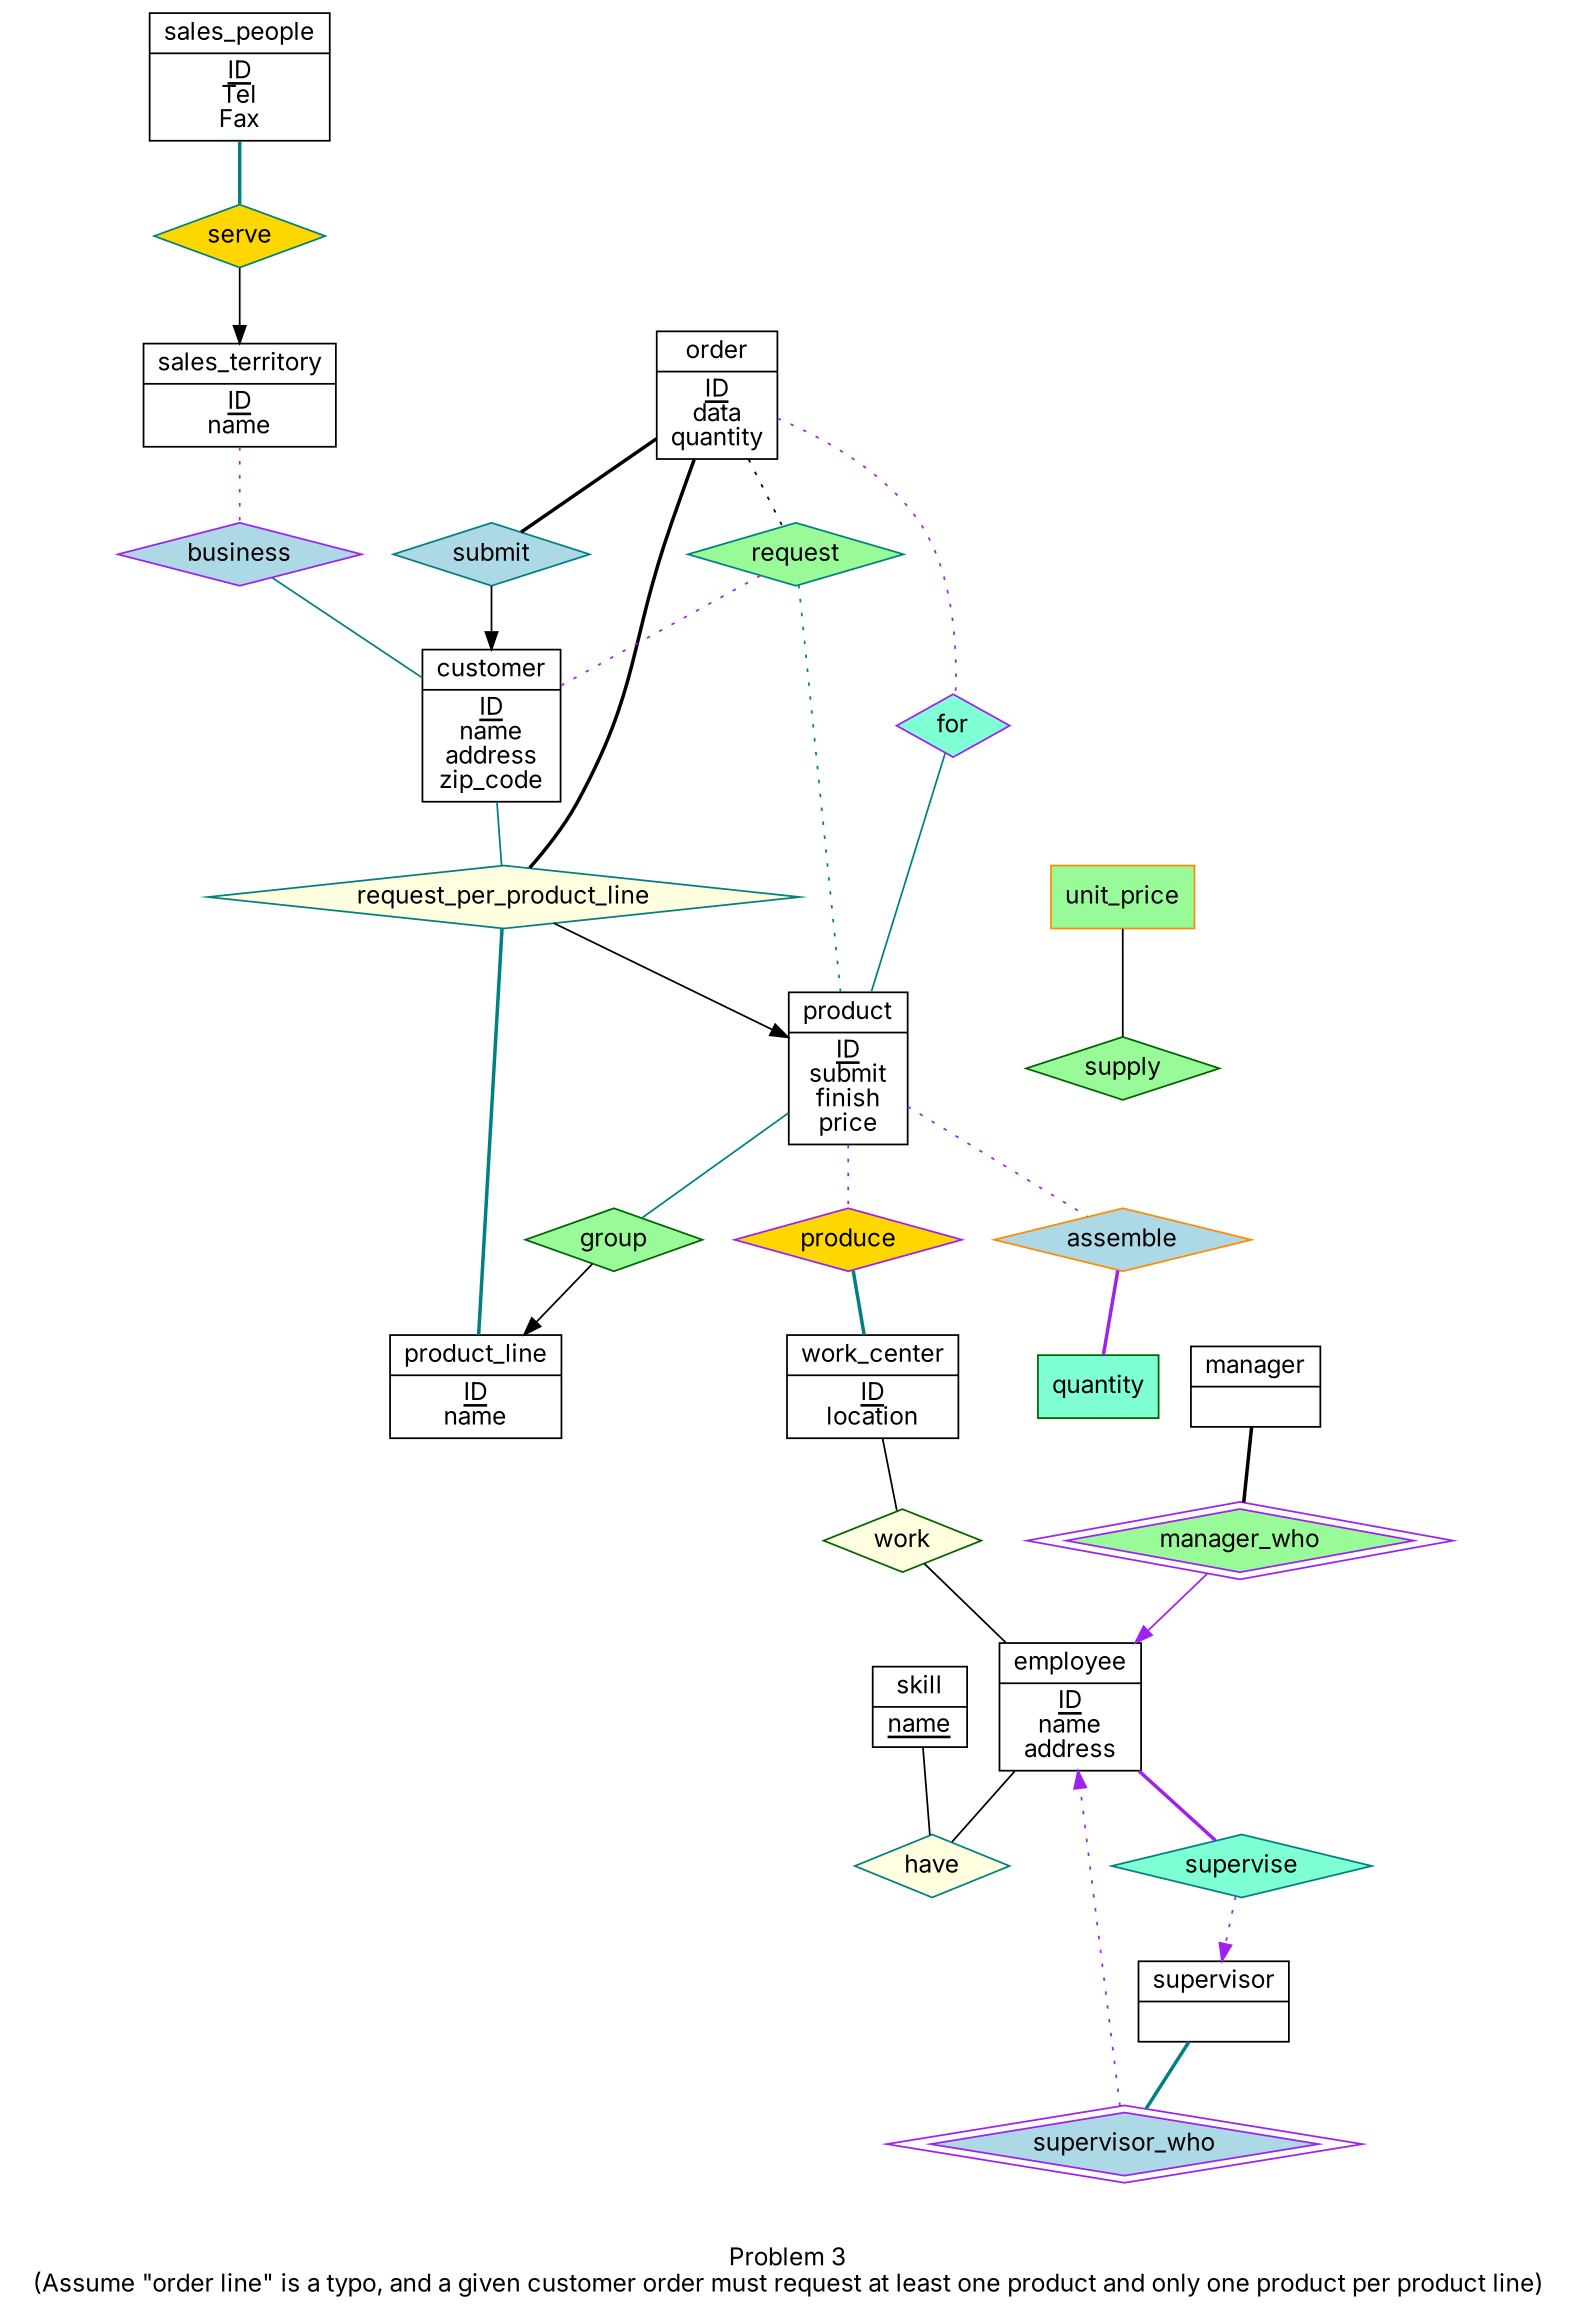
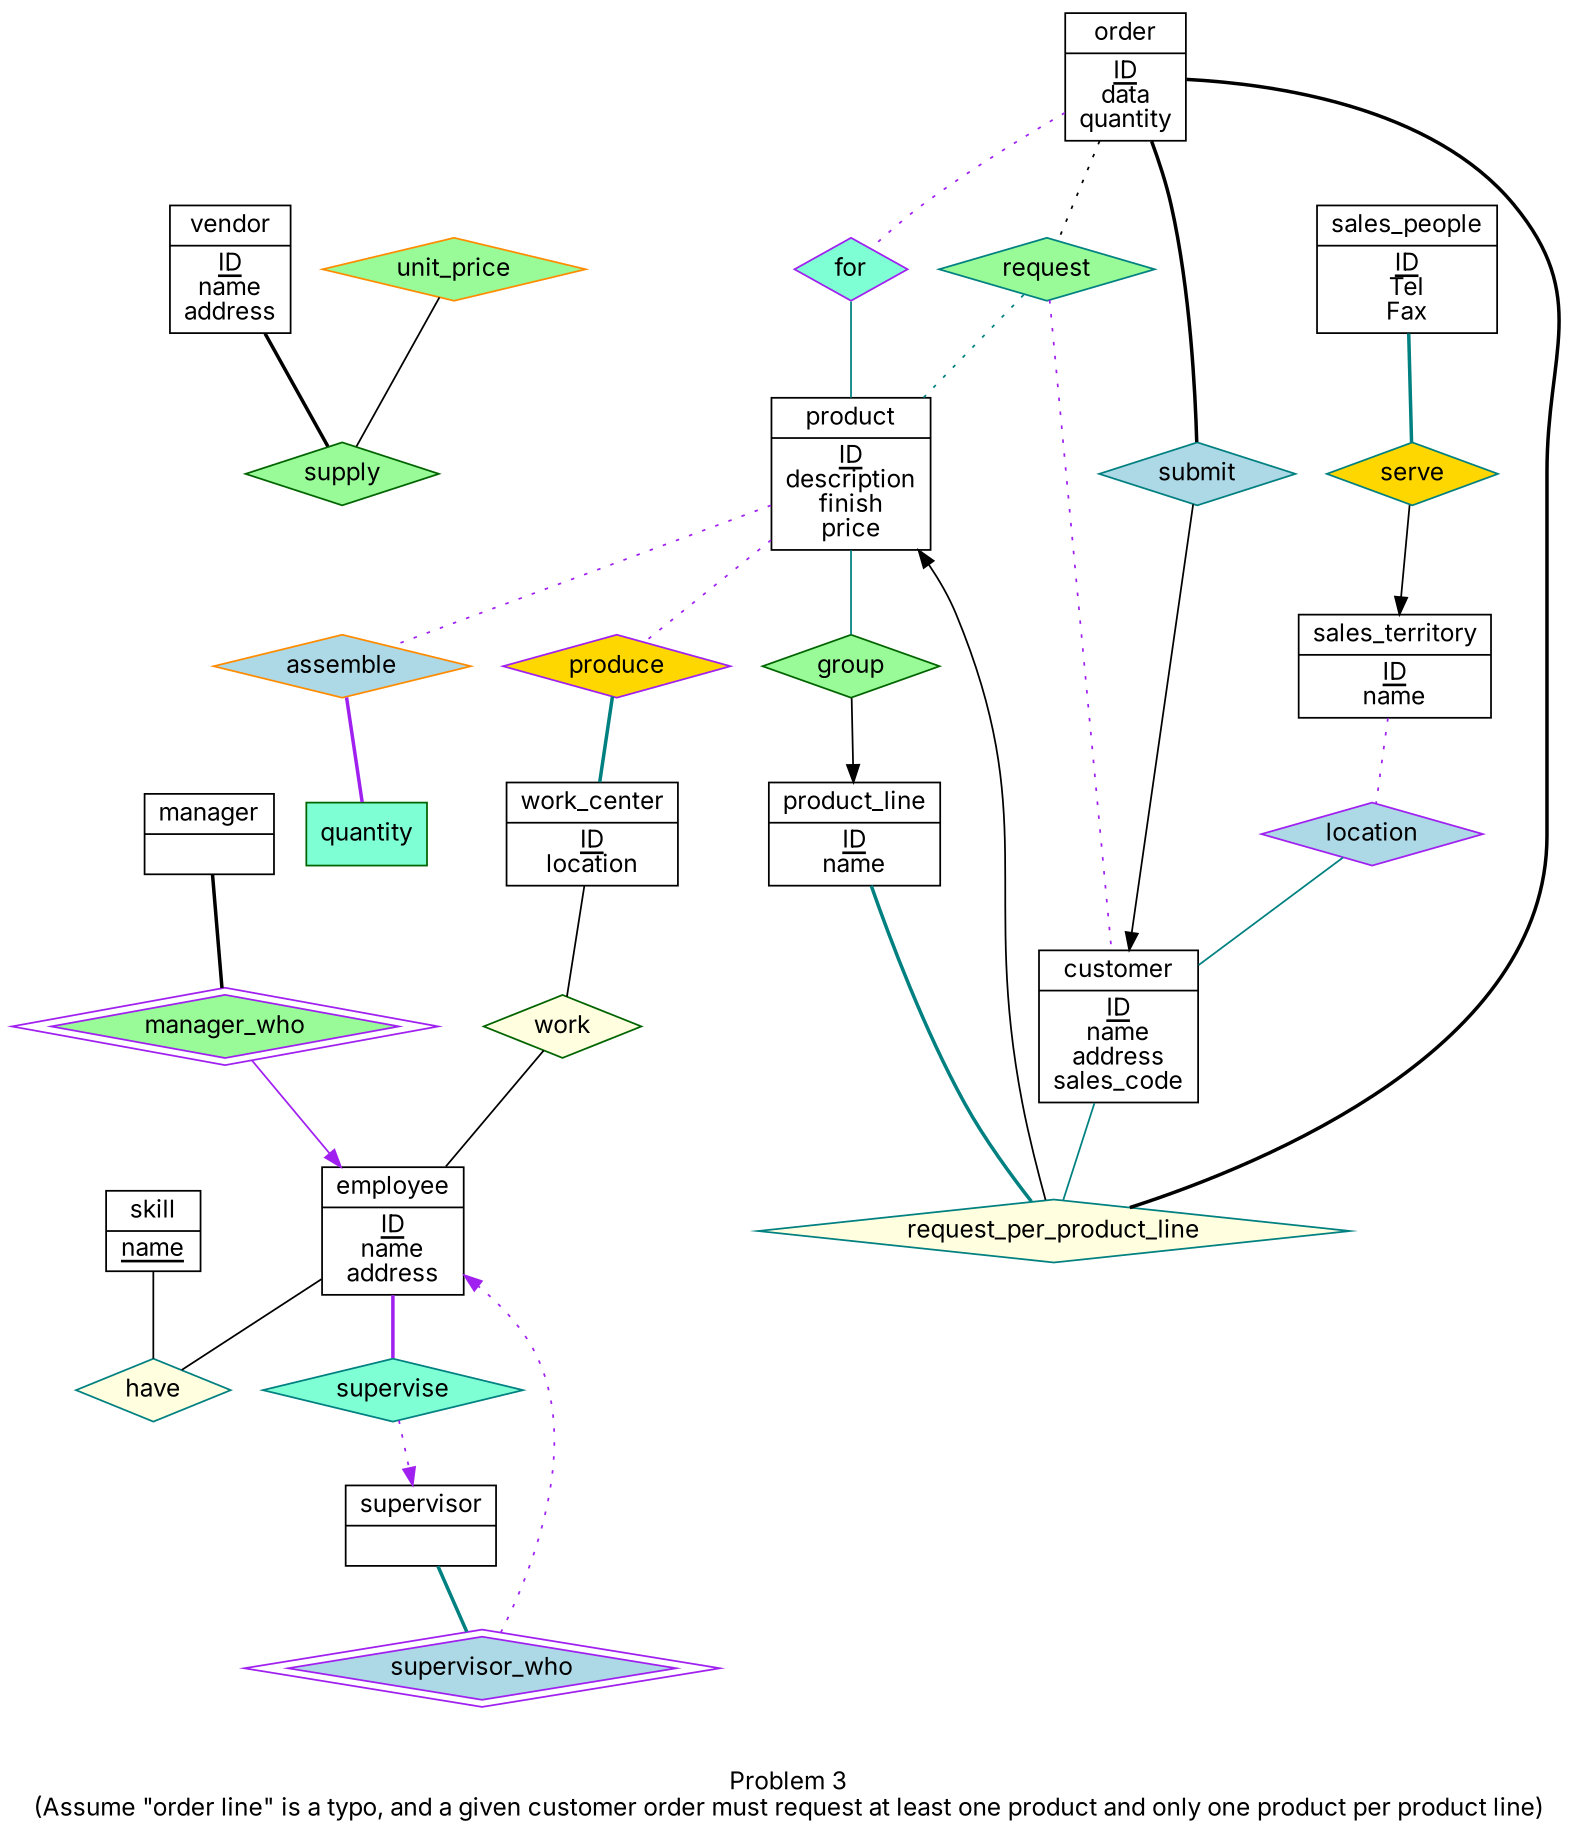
none -> (230, 269)
(240, 554) -> (1372, 834)
(491, 781) -> (1119, 1082)
(1123, 897) -> (454, 269)
(848, 1074) -> (851, 480)
